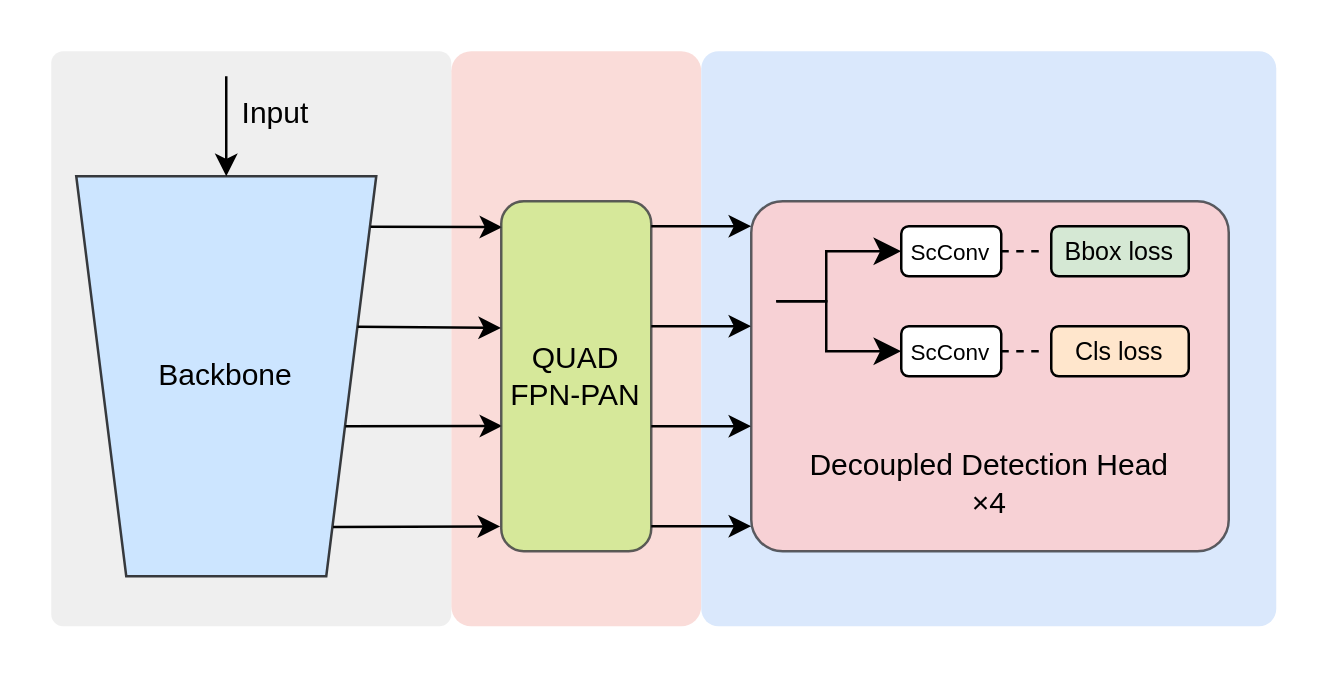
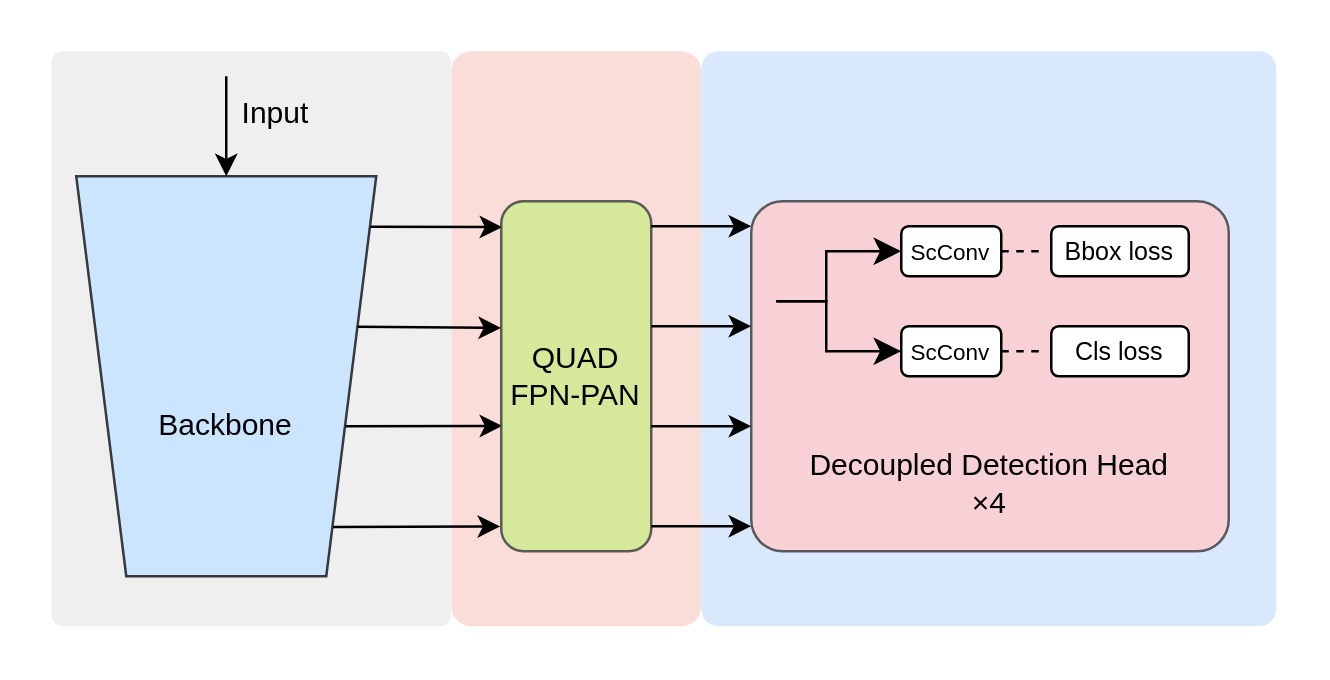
(1120, 251) -> (1120, 251)
(1120, 351) -> (1120, 351)
(226, 376) -> (226, 426)
